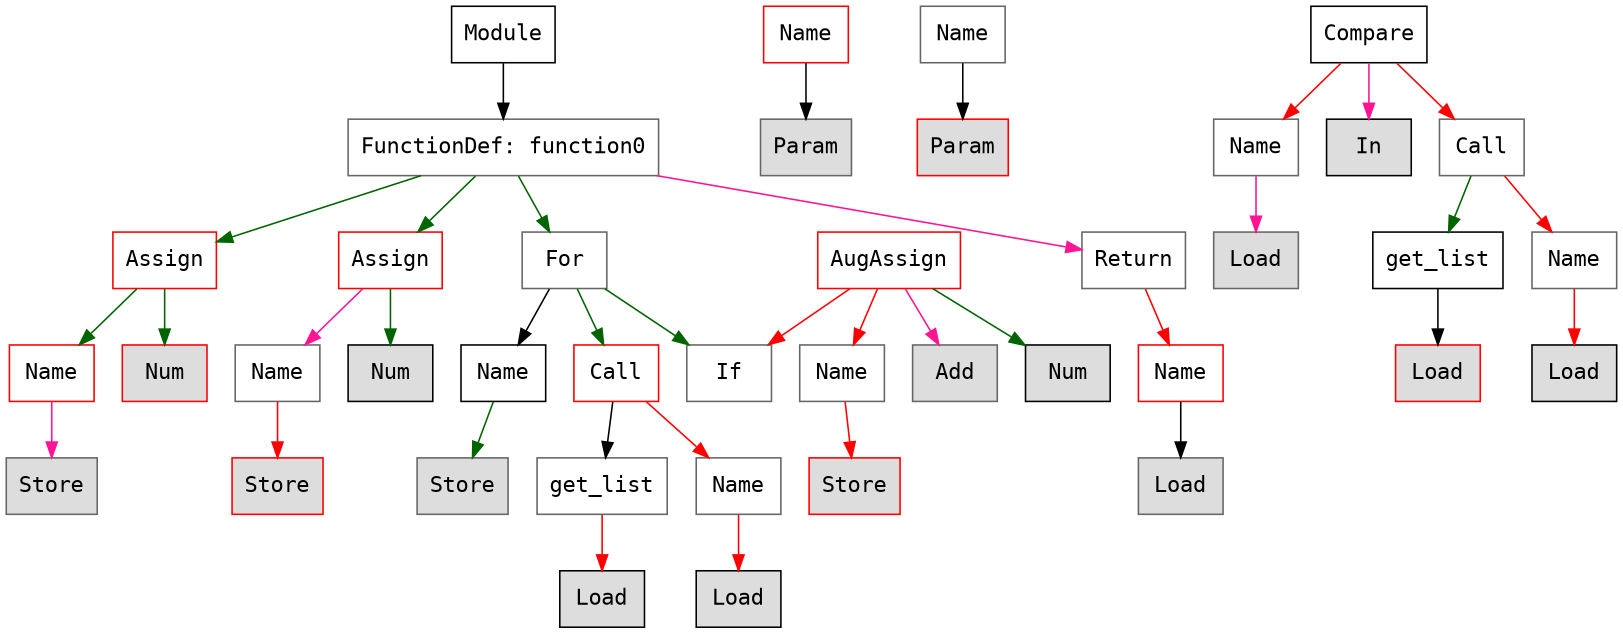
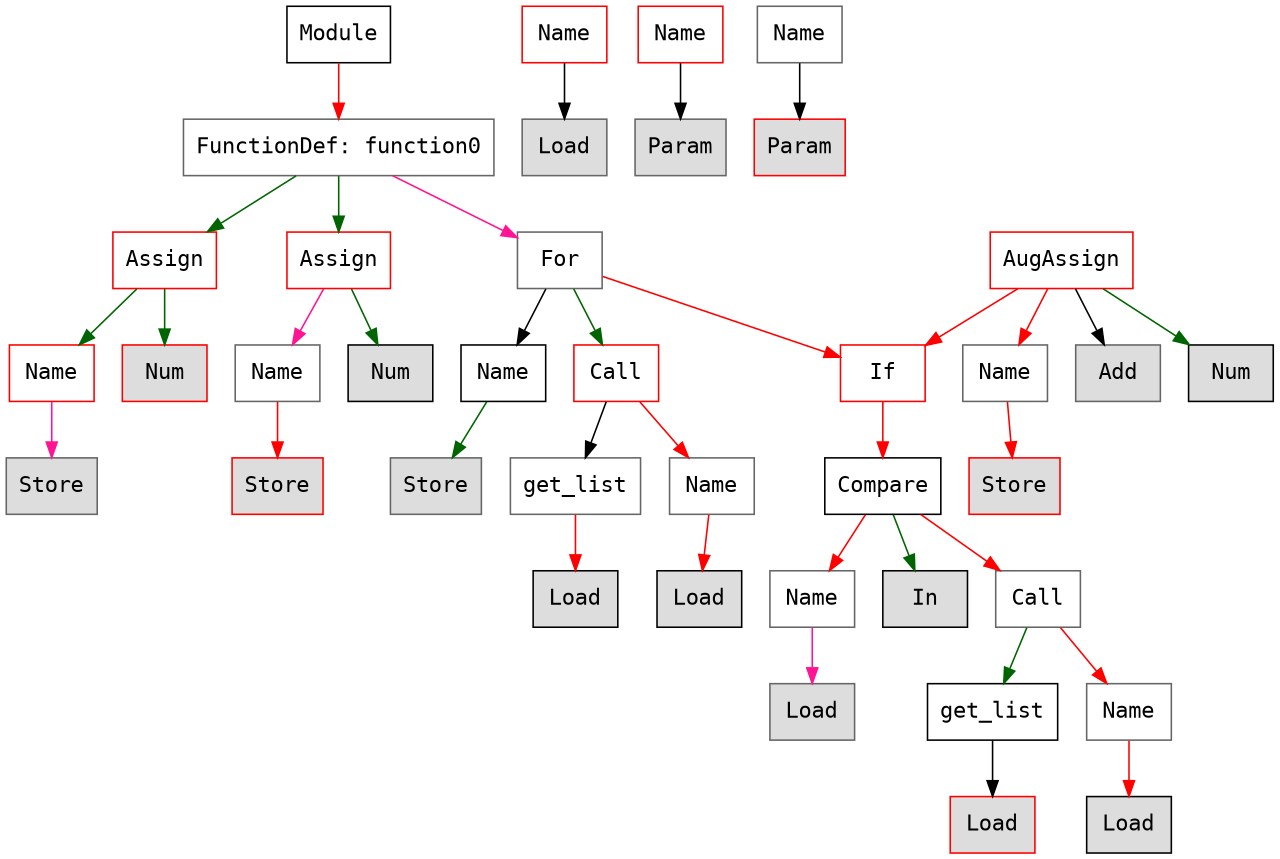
(503, 83) -> (339, 83)
(1369, 83) -> (901, 535)
(530, 197) -> (448, 203)
(1134, 260) -> none
(918, 310) -> (1086, 310)
(640, 312) -> (714, 314)
(729, 373) -> (883, 373)
none -> (883, 422)
